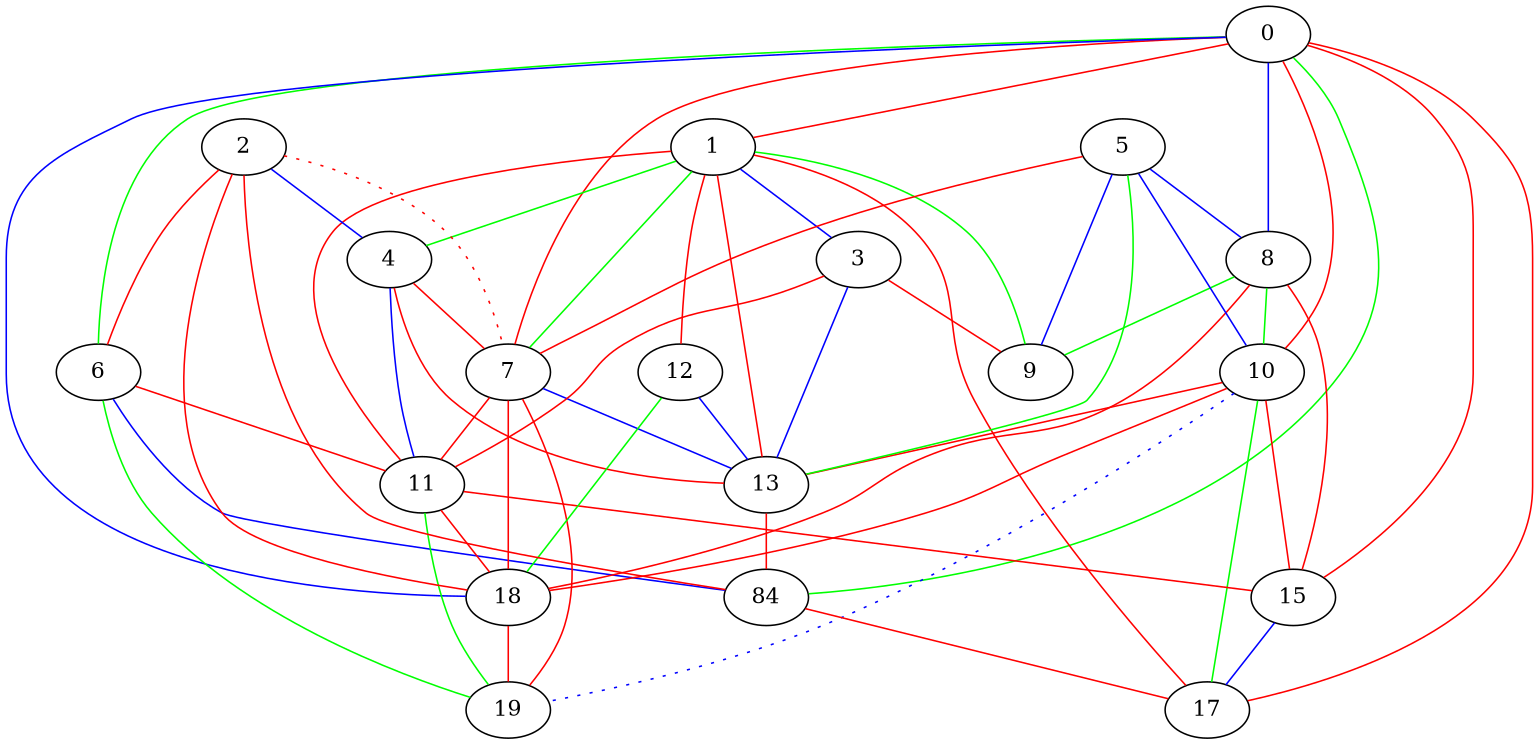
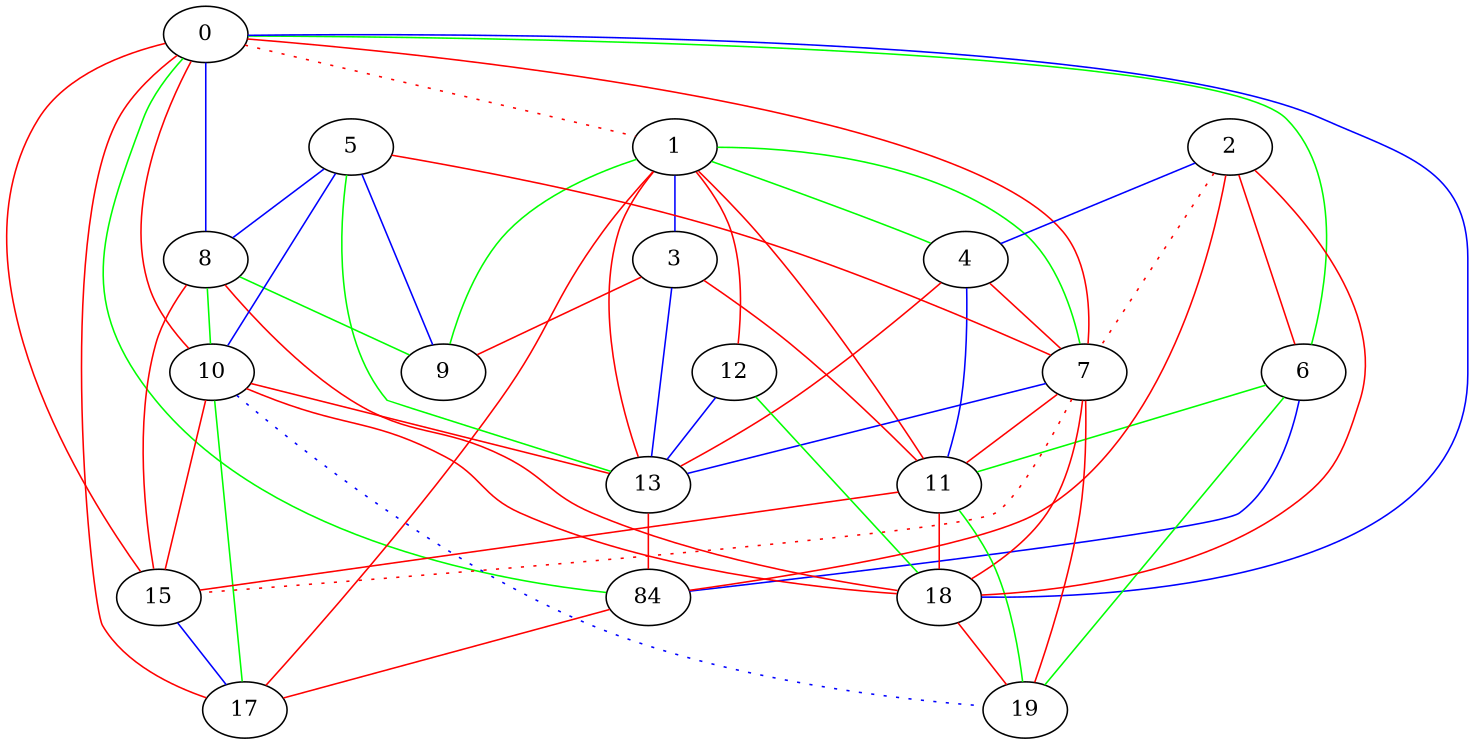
(991, 91) -> (440, 91)
(261, 429) -> (1107, 433)
none -> (738, 547)
